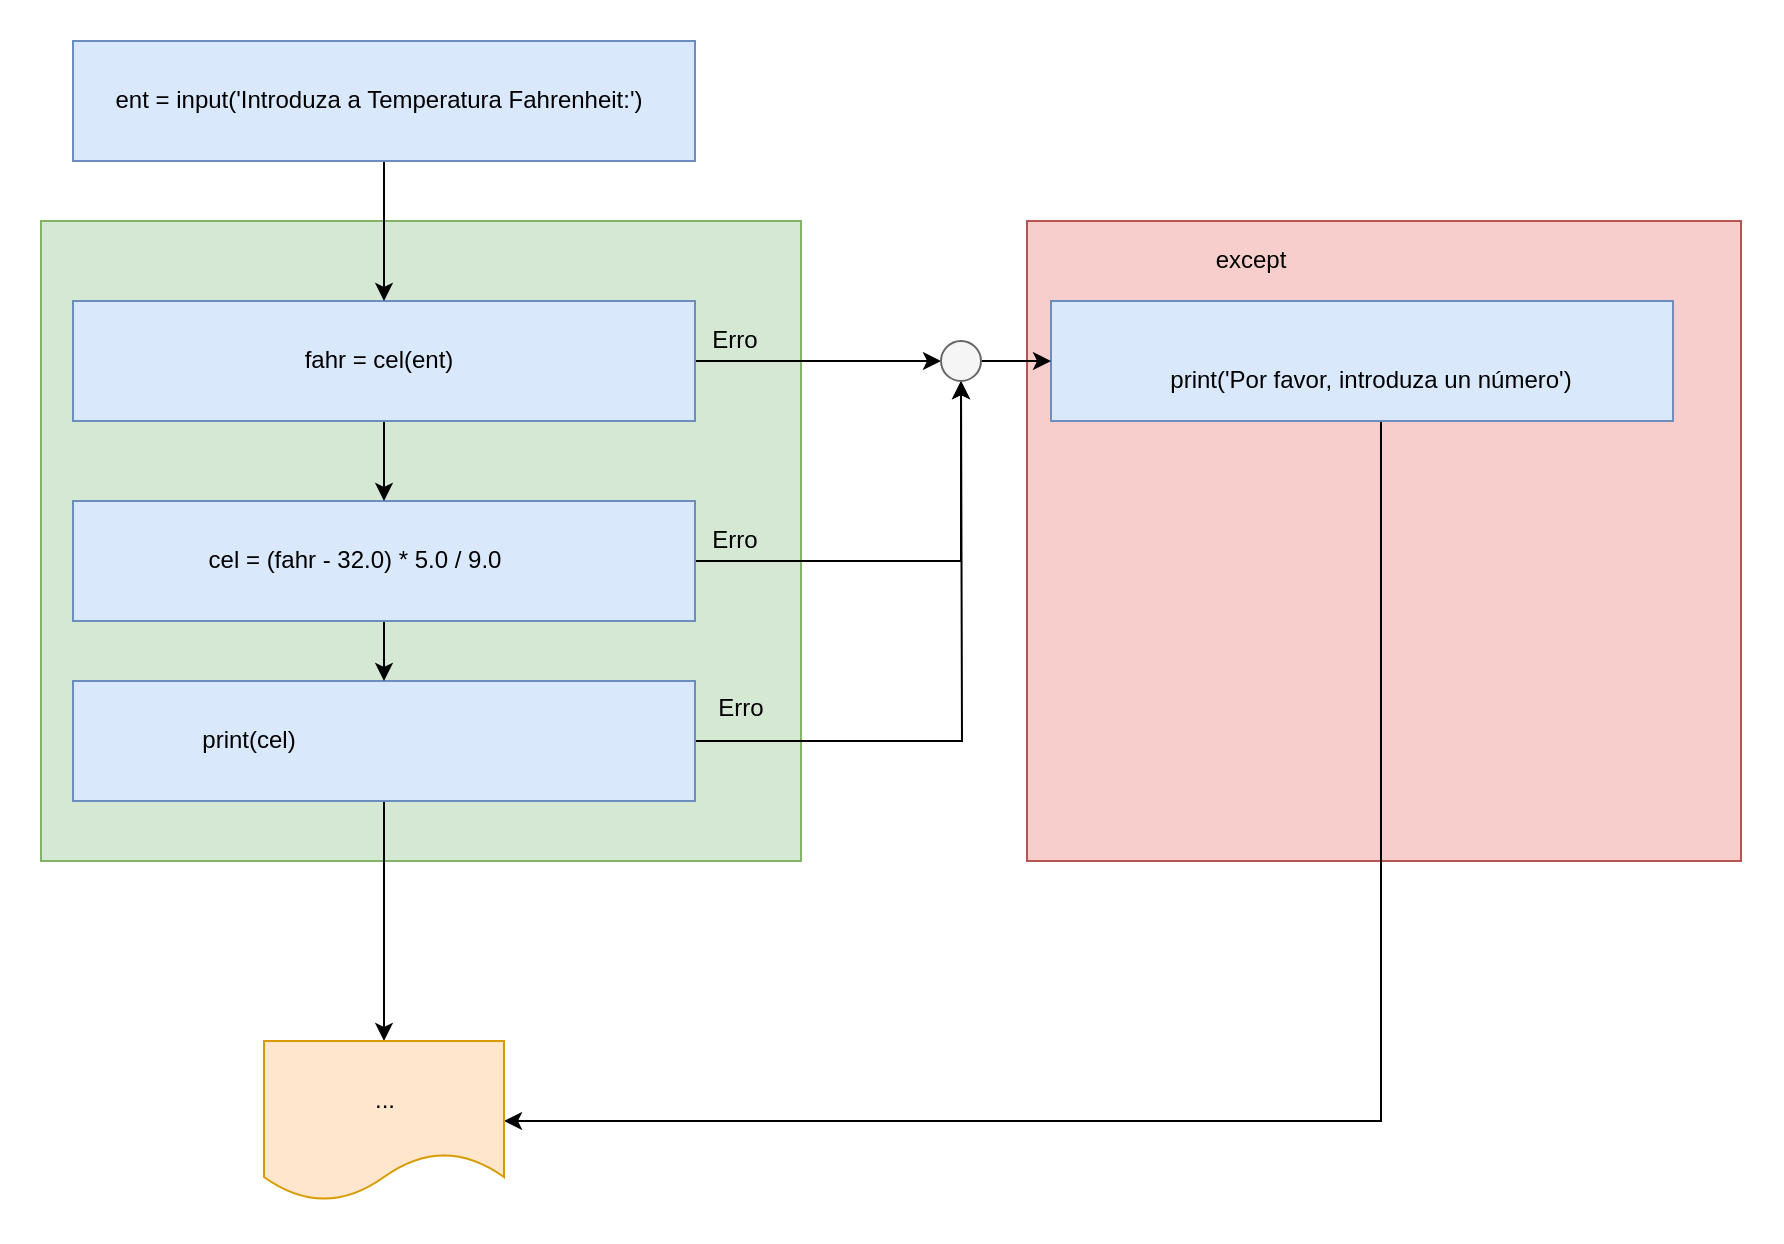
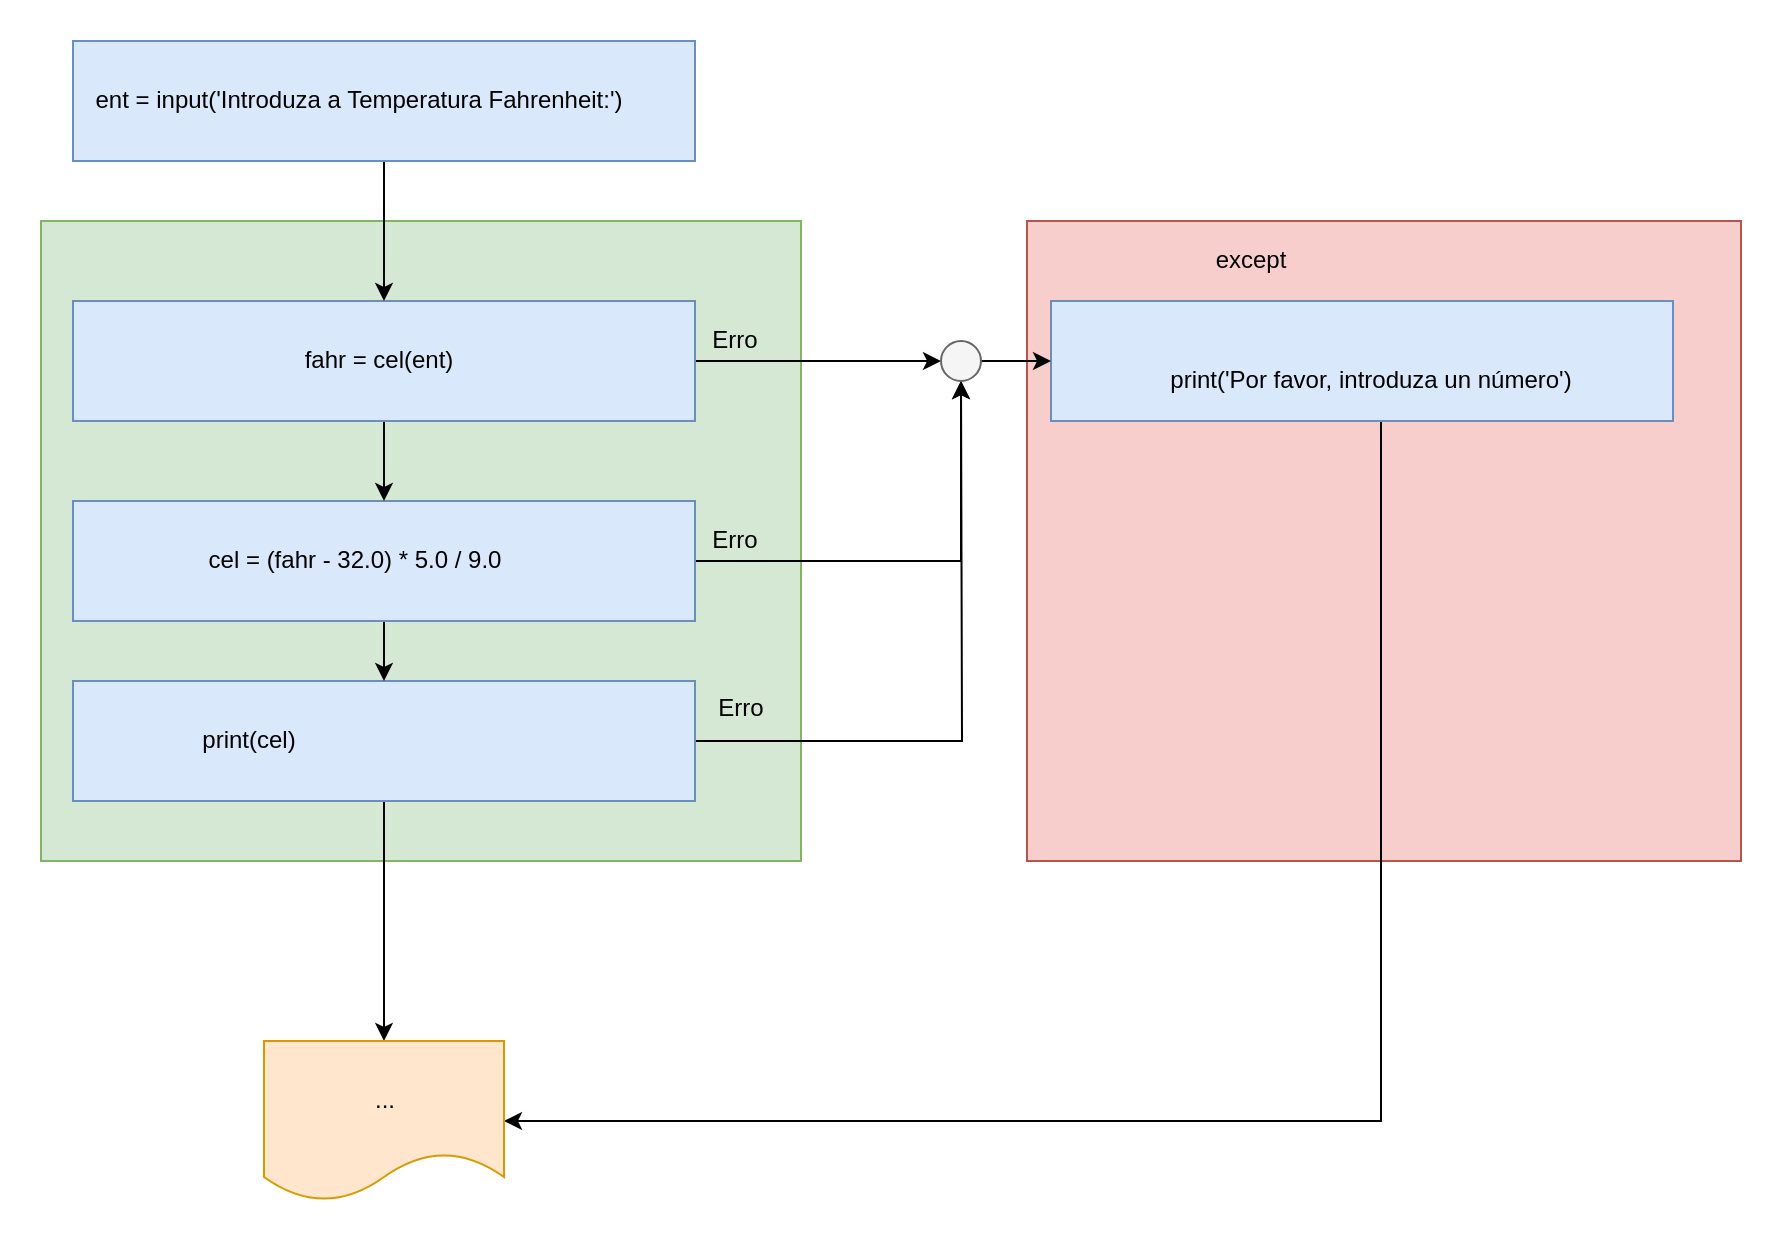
(378, 101) -> (358, 101)
